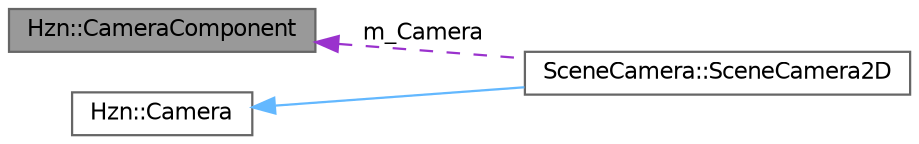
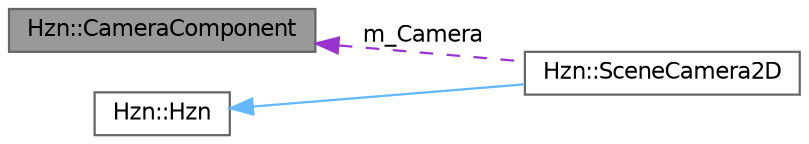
(718, 73) -> (662, 73)
(162, 114) -> (162, 114)
